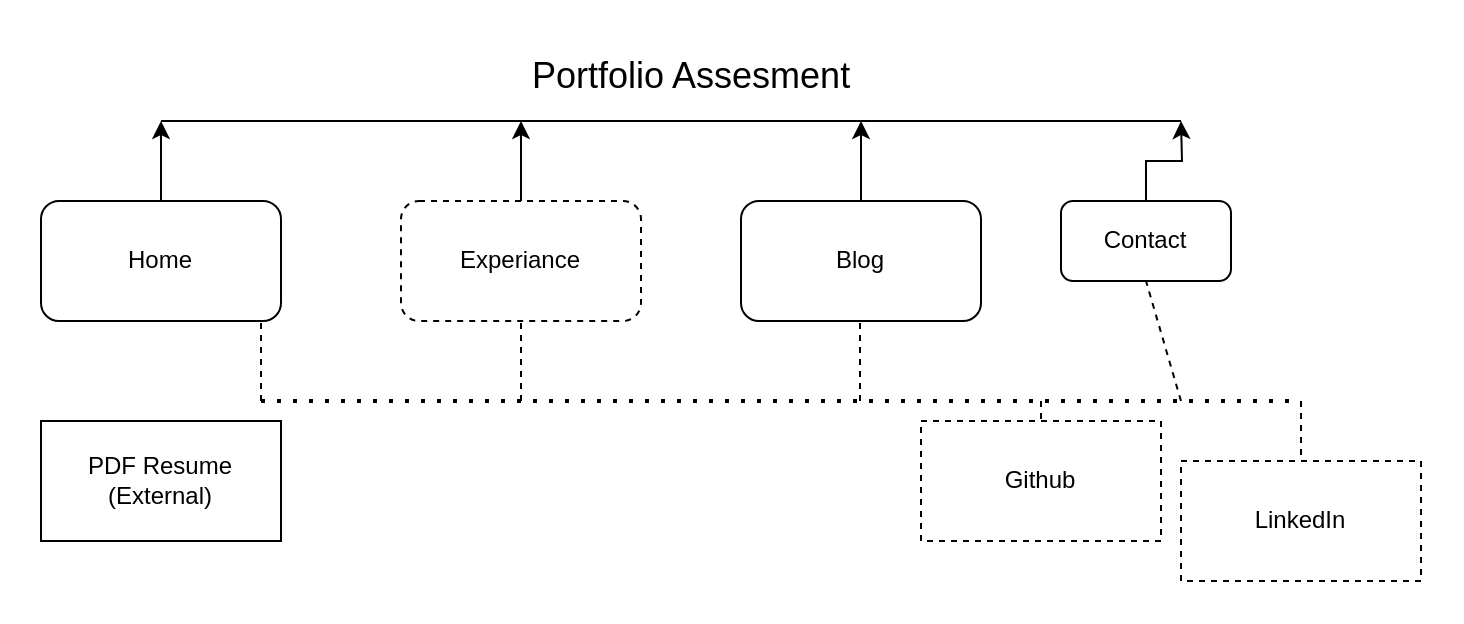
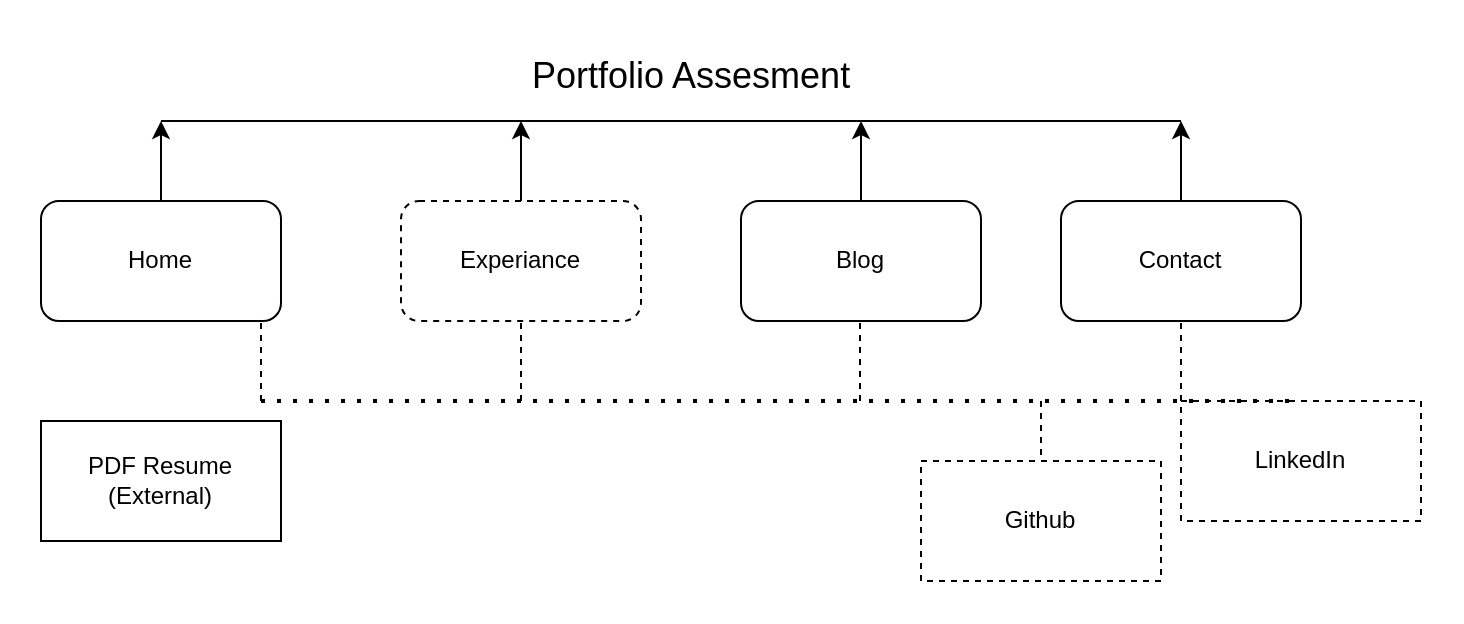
(1146, 241) -> (1181, 261)
(1041, 481) -> (1041, 521)
(1301, 521) -> (1301, 461)
